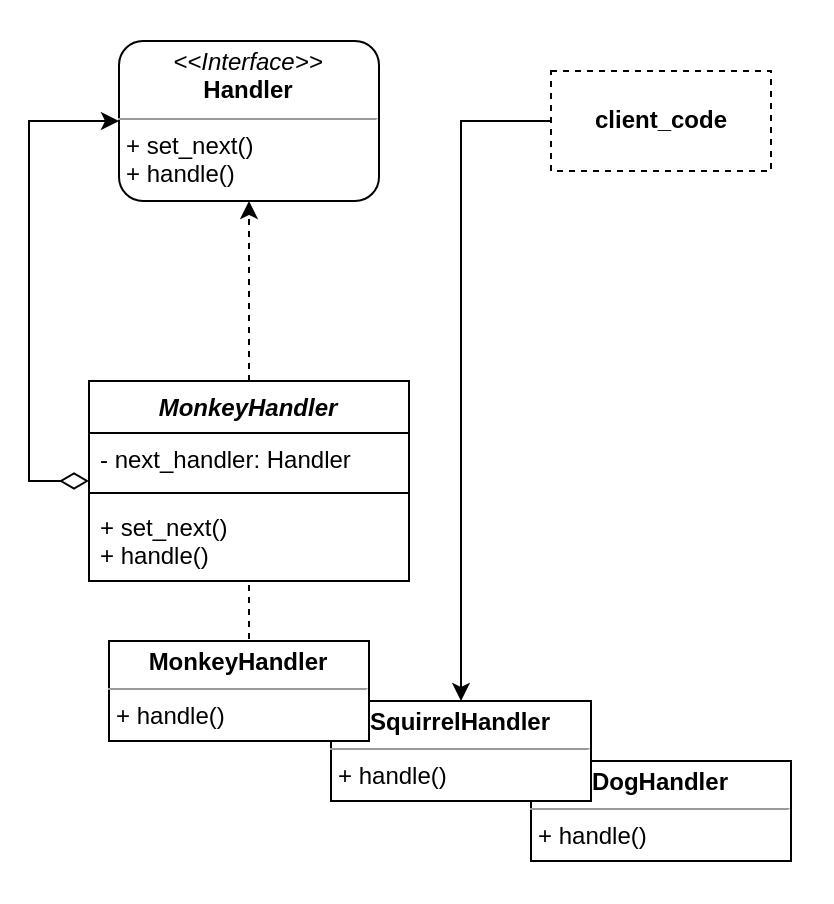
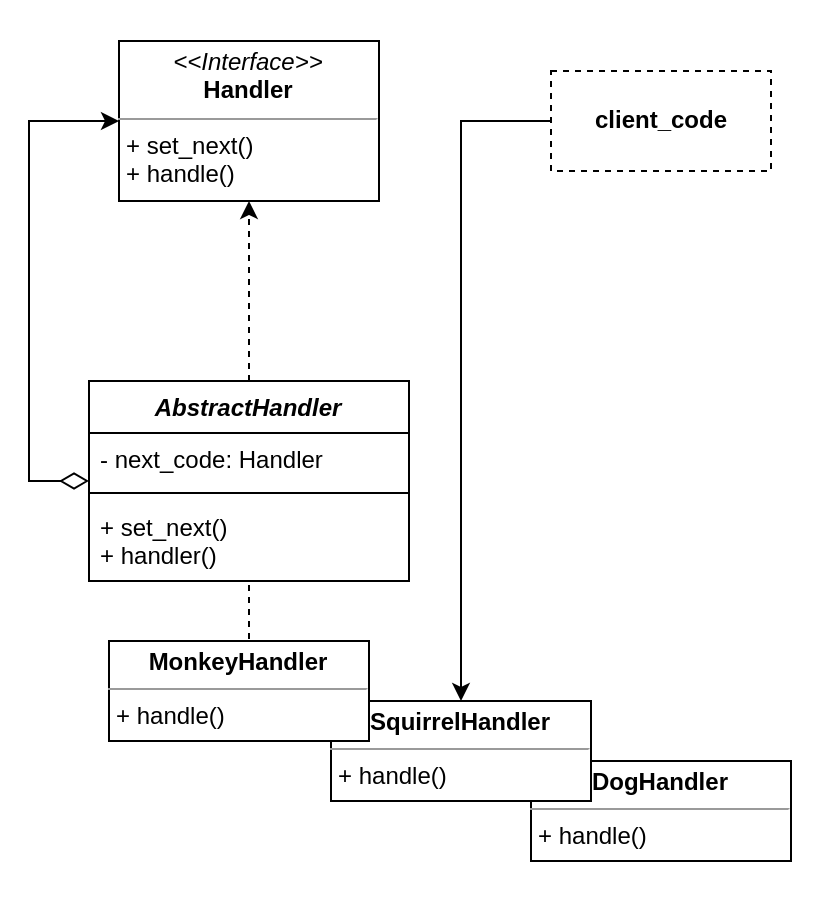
(249, 121) -> (249, 121)
(248, 408) -> (248, 408)
(239, 460) -> (222, 460)
(178, 528) -> (178, 528)
